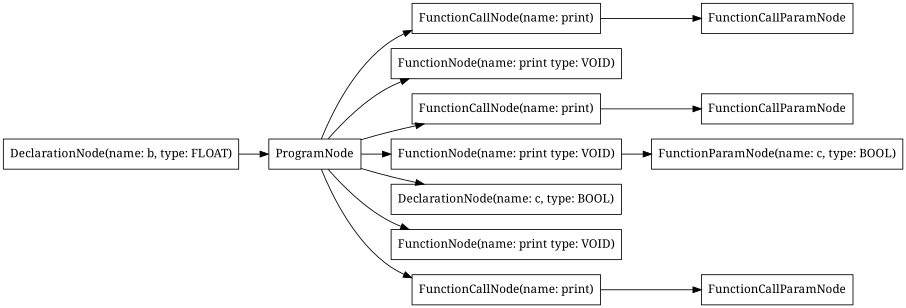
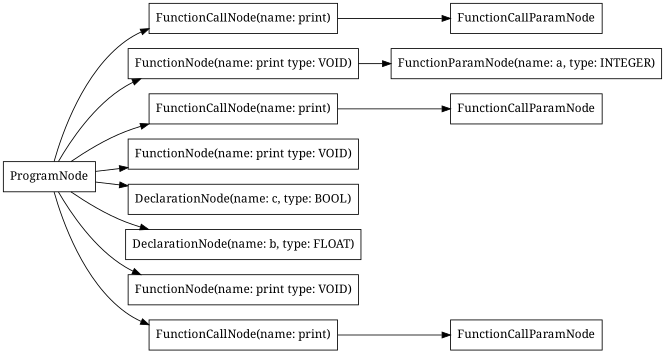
none -> (526, 64)
(249, 154) -> (104, 212)
(777, 154) -> none
